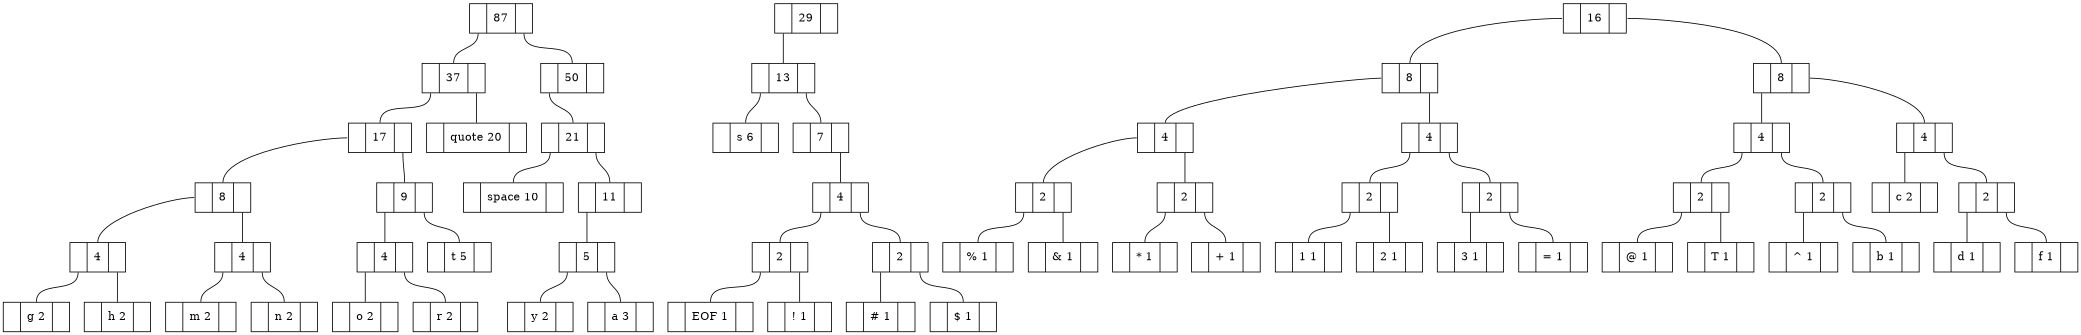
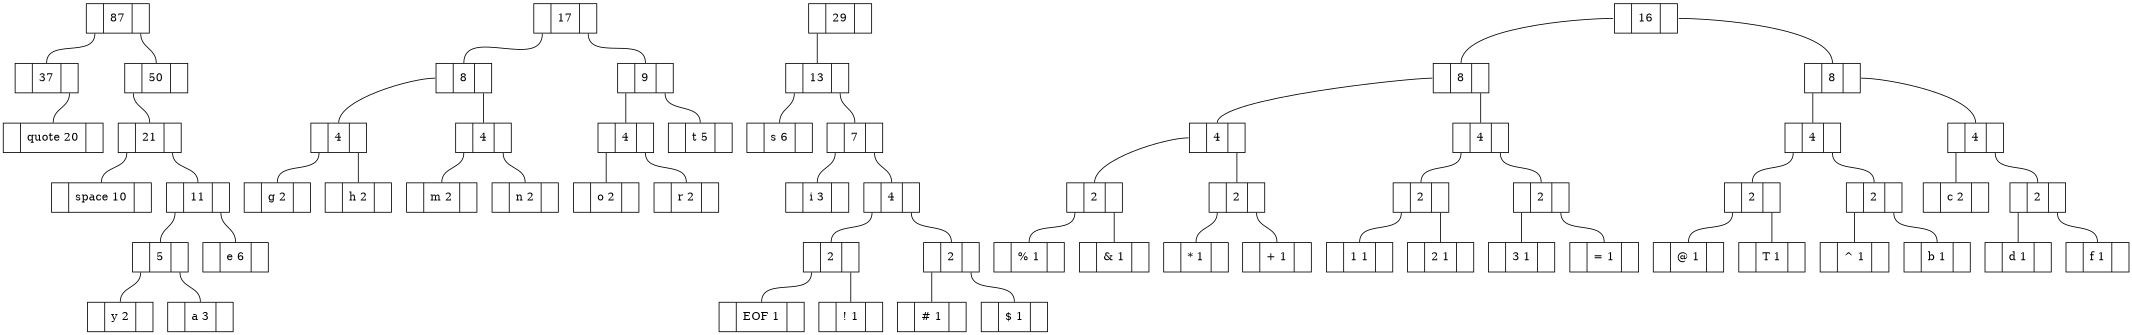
(405, 108) -> none
none -> (817, 198)
none -> (236, 257)
